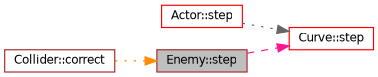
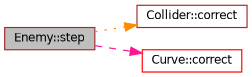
(202, 16) -> none
(331, 39) -> (192, 61)
(130, 61) -> (110, 29)
